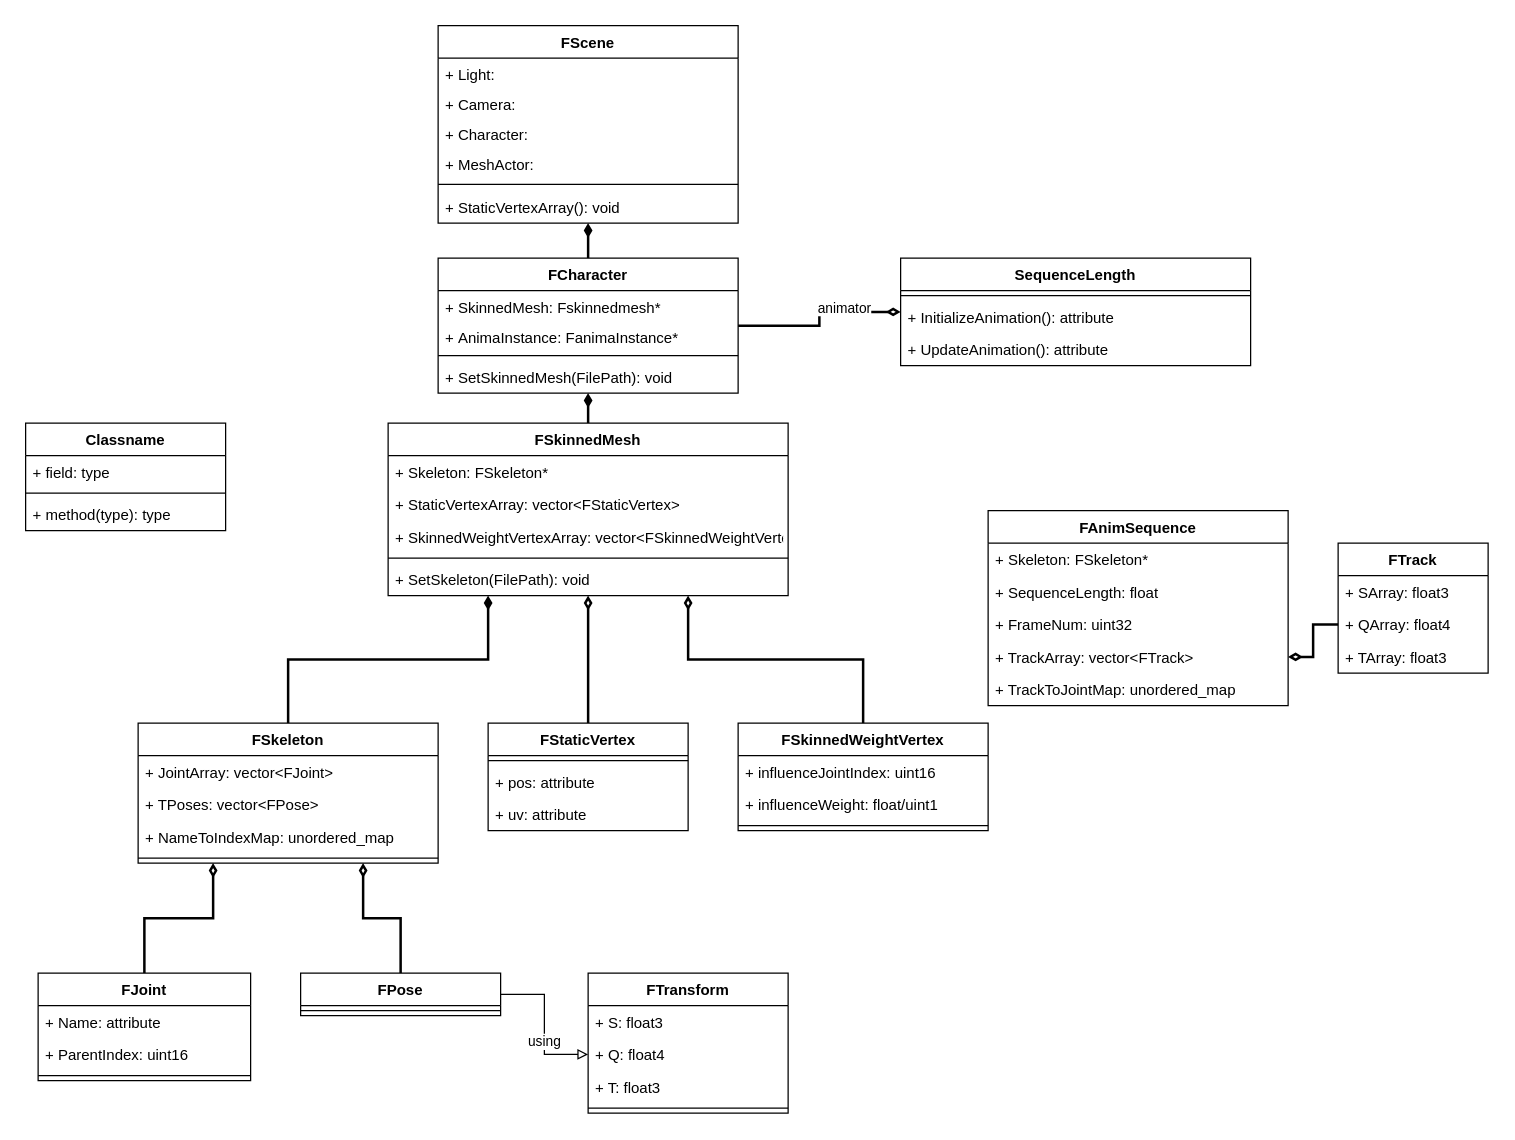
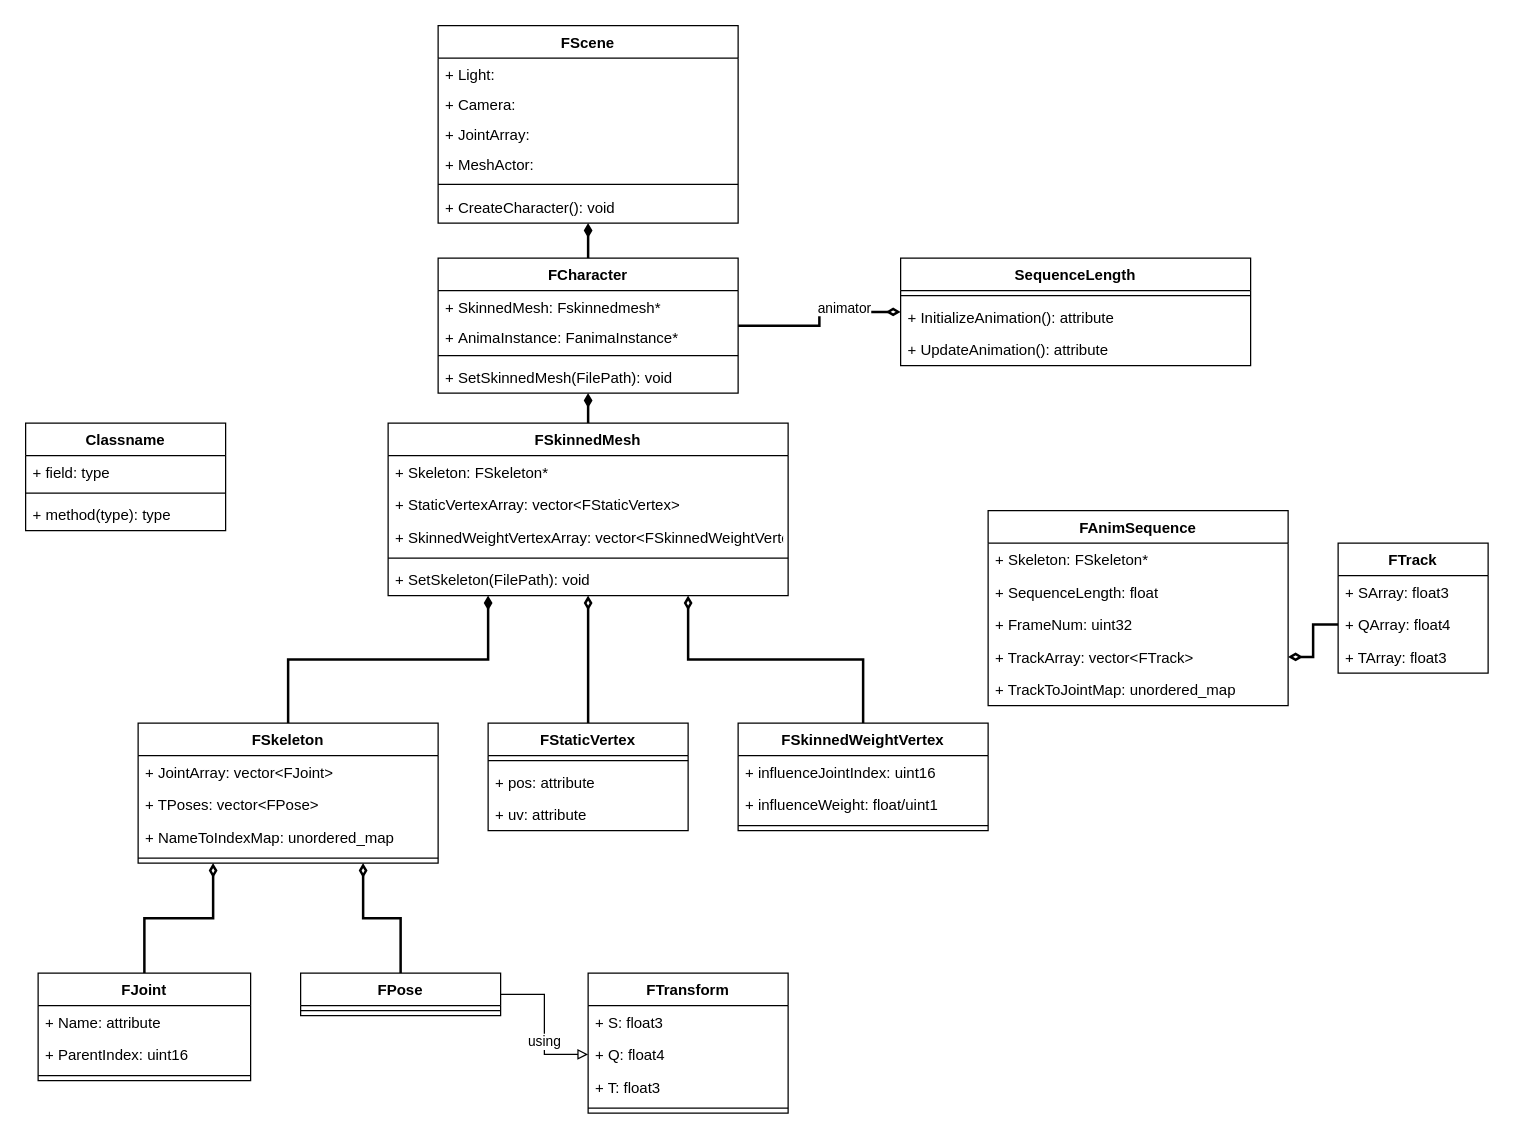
(492, 135) -> (494, 135)
(549, 208) -> (542, 208)
